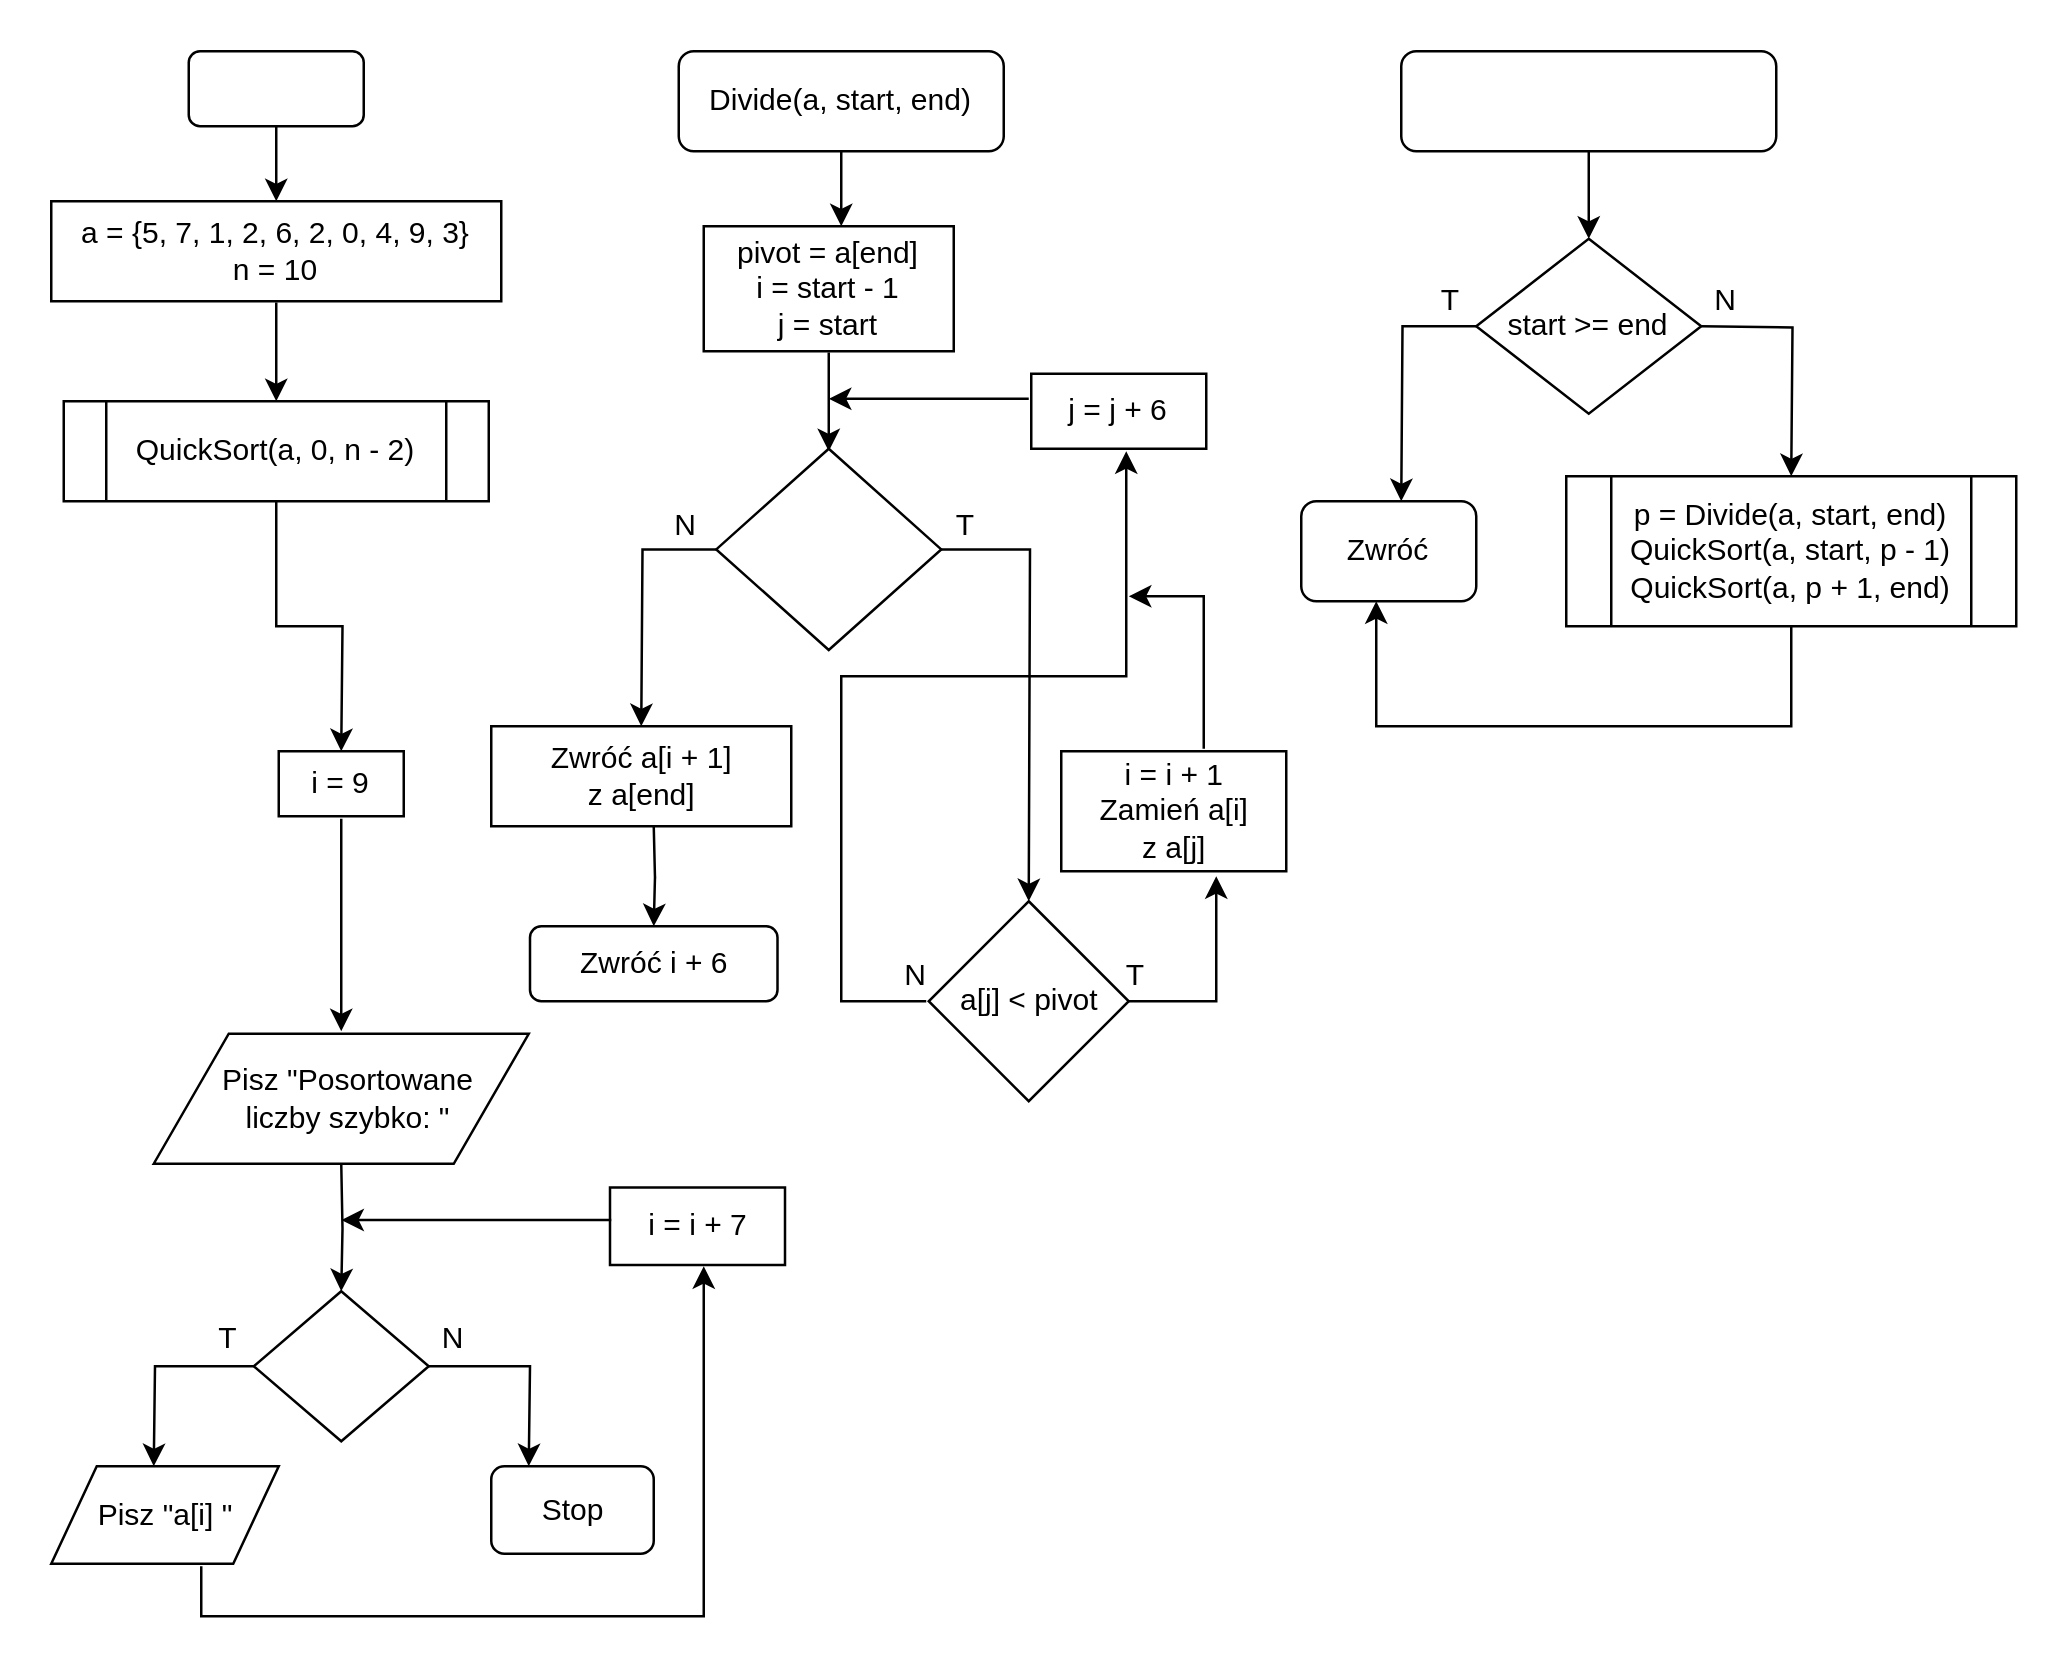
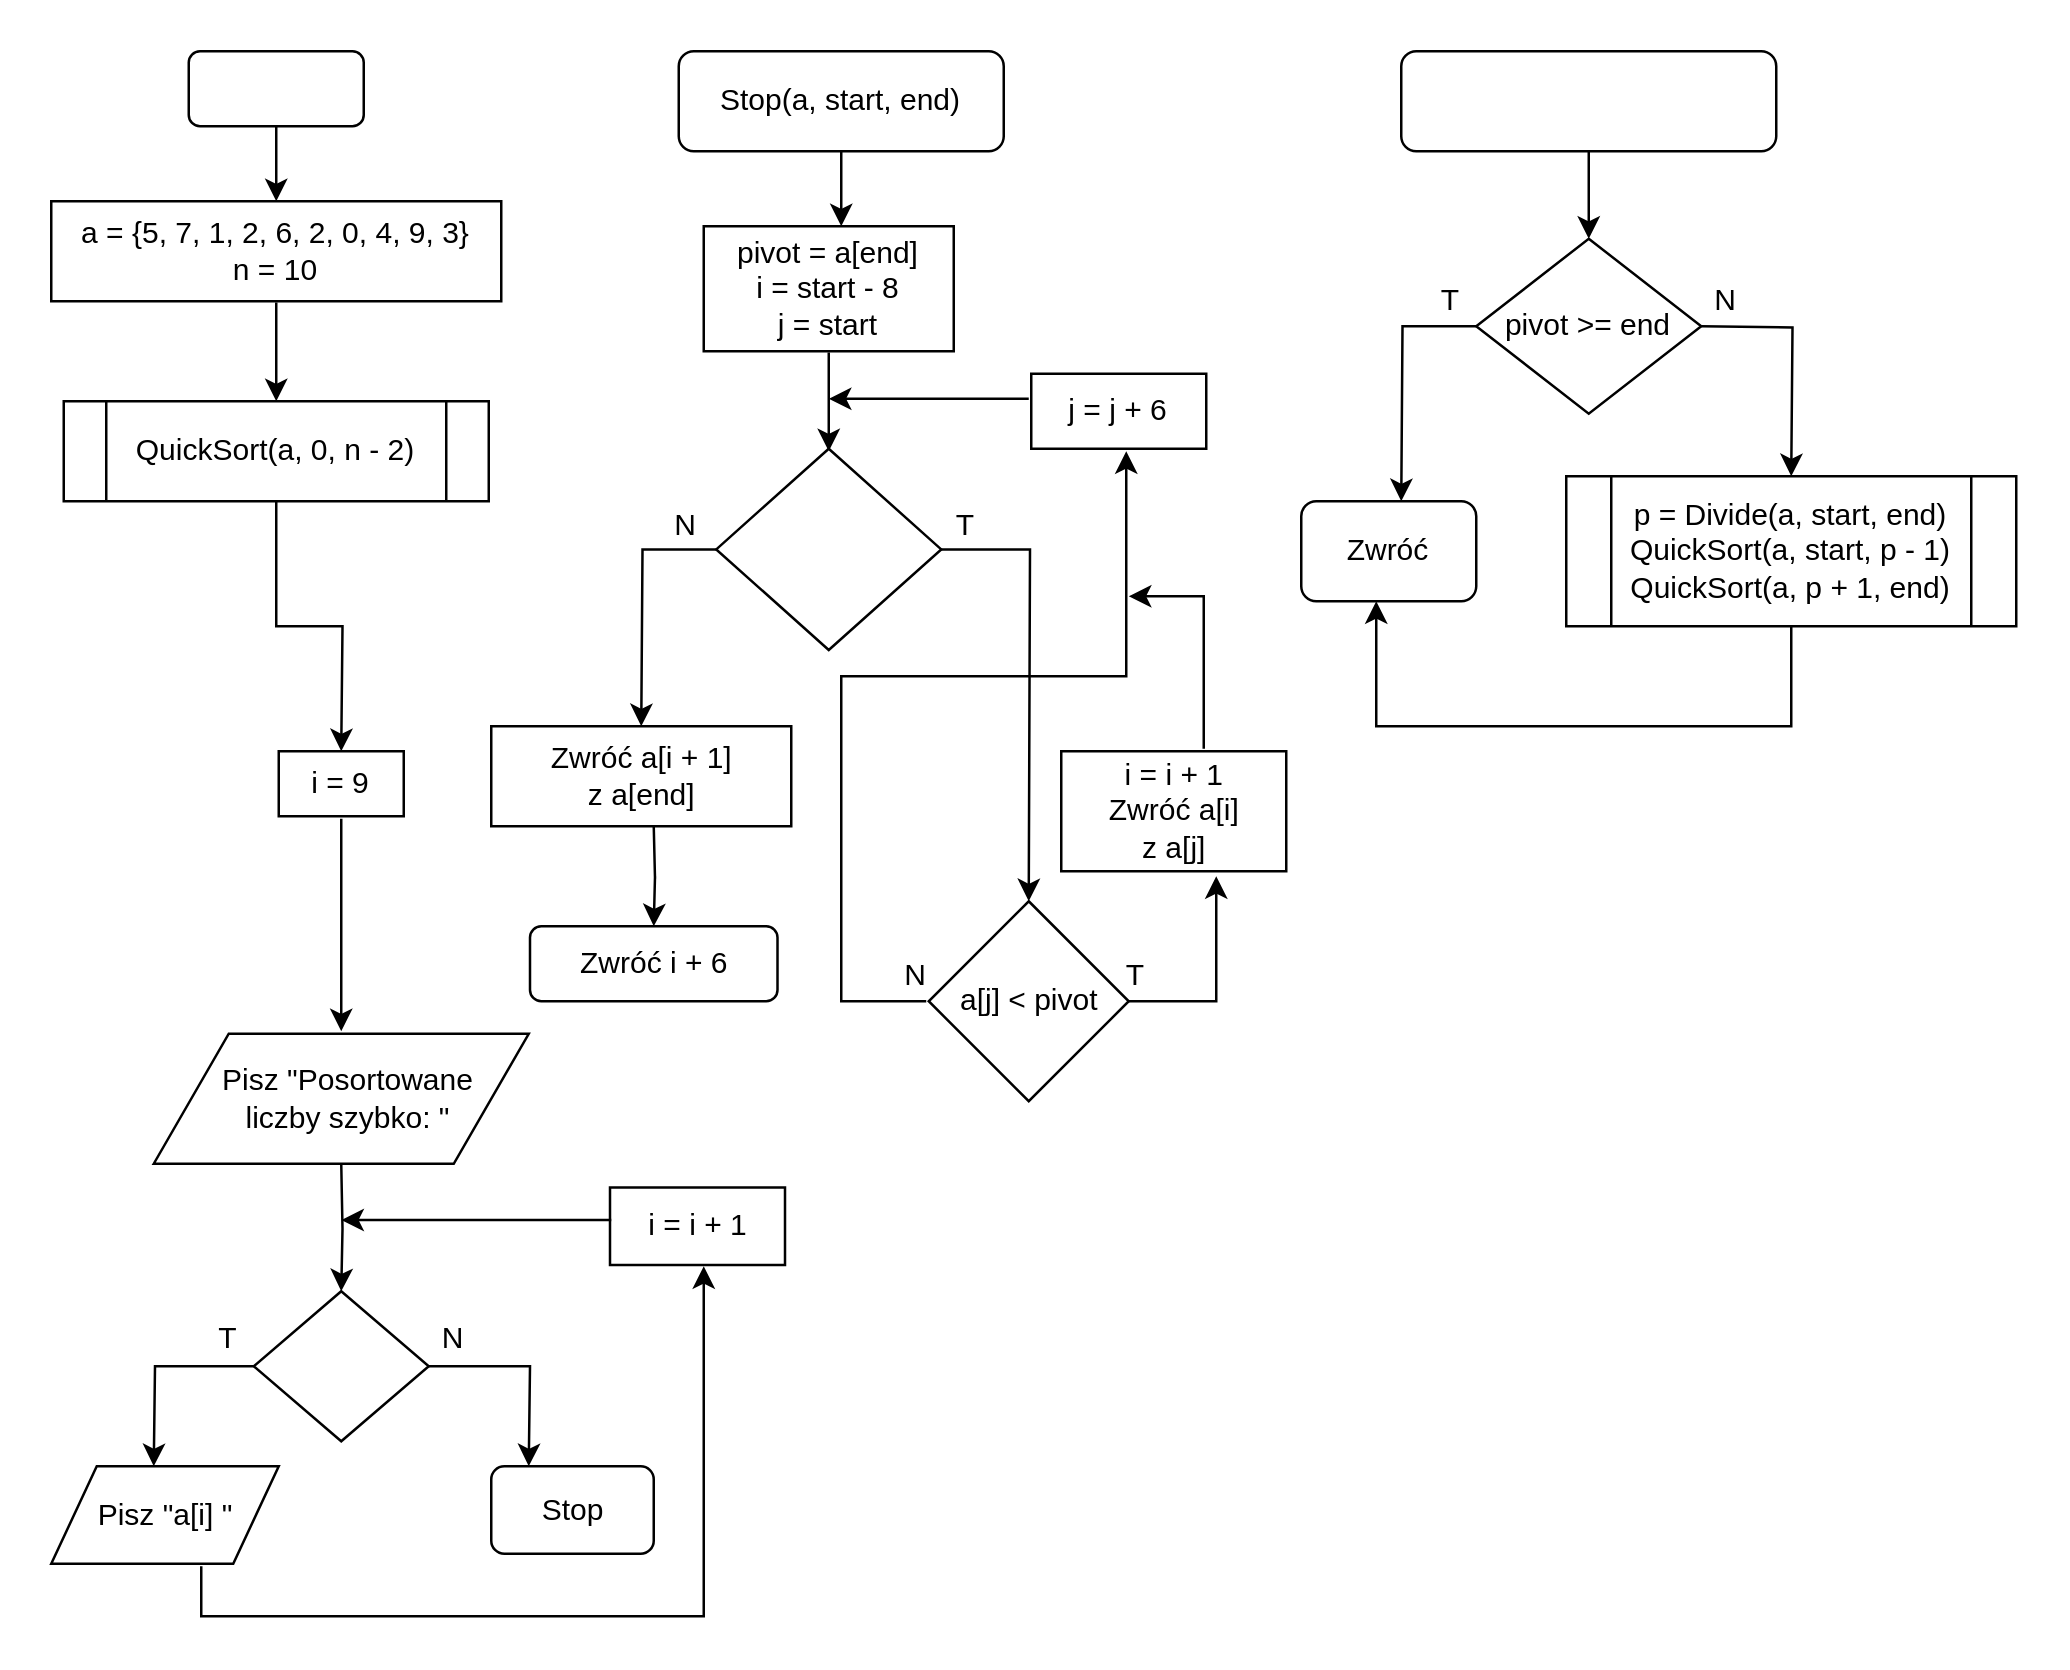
(841, 101) -> (841, 101)
(829, 289) -> (829, 289)
(1589, 326) -> (1589, 326)
(1175, 811) -> (1175, 811)
(699, 1226) -> (699, 1226)
